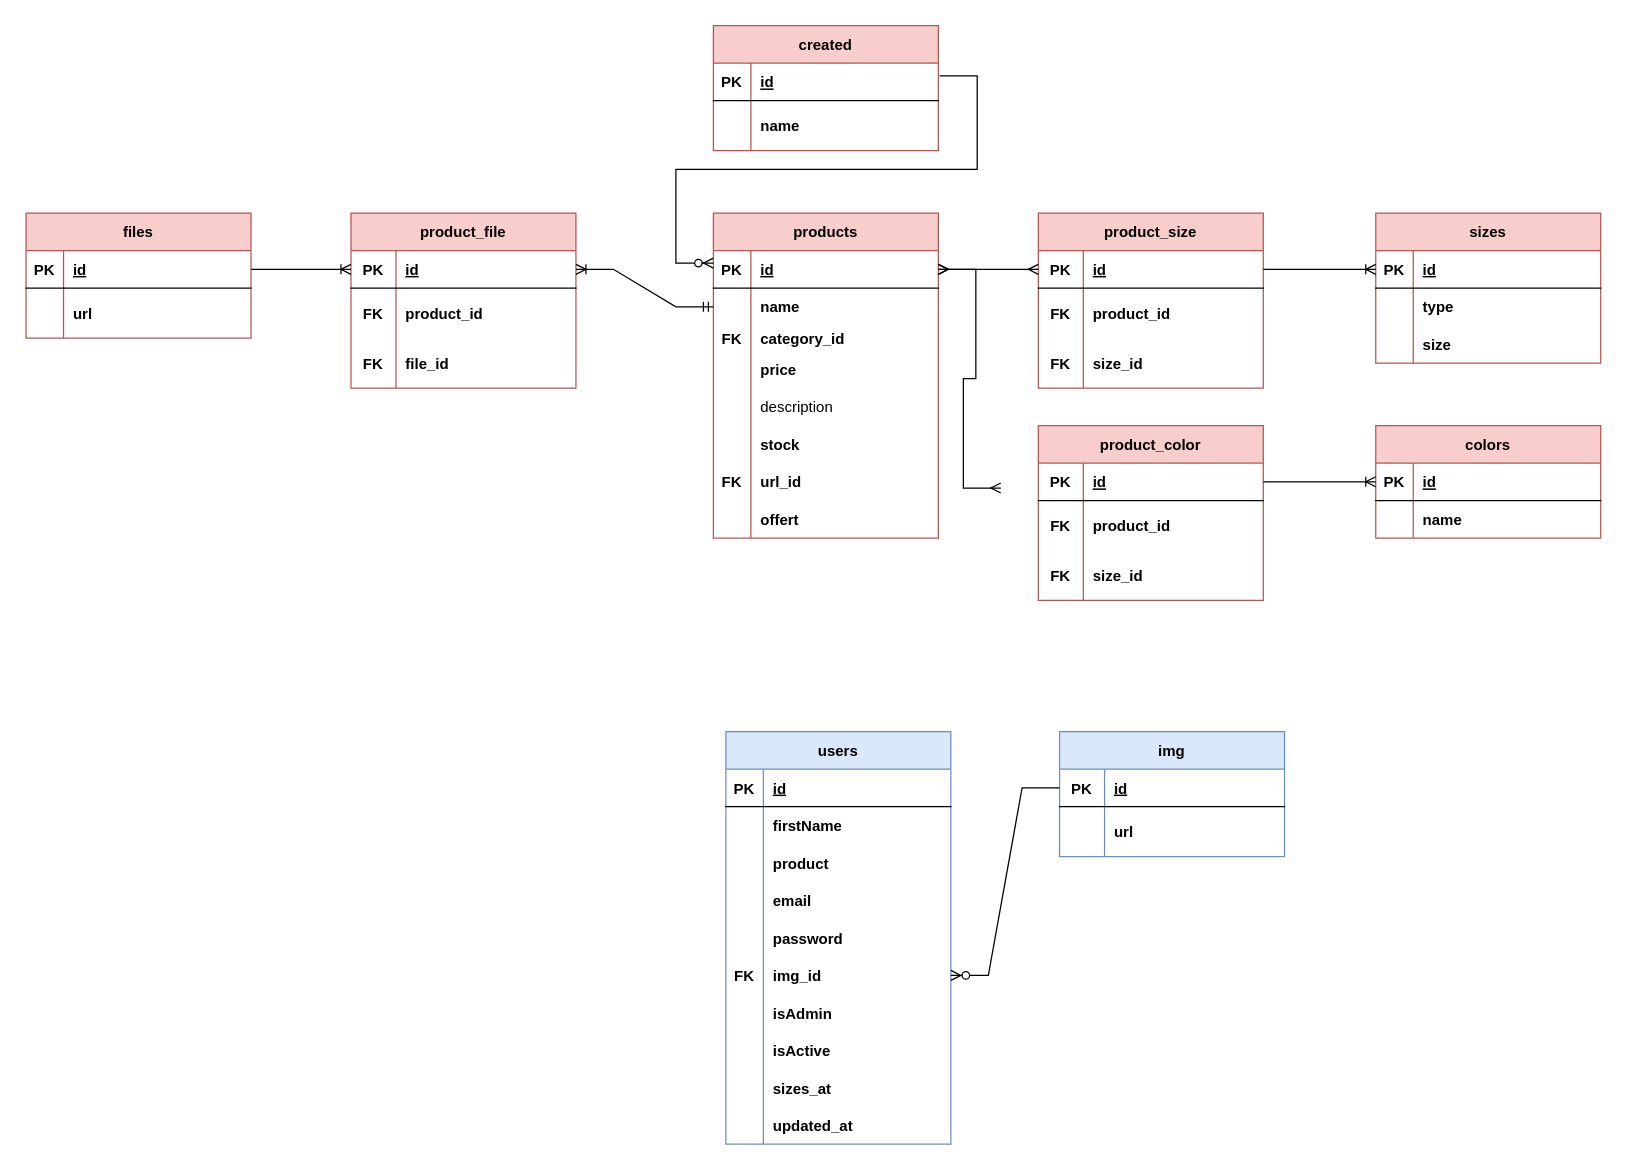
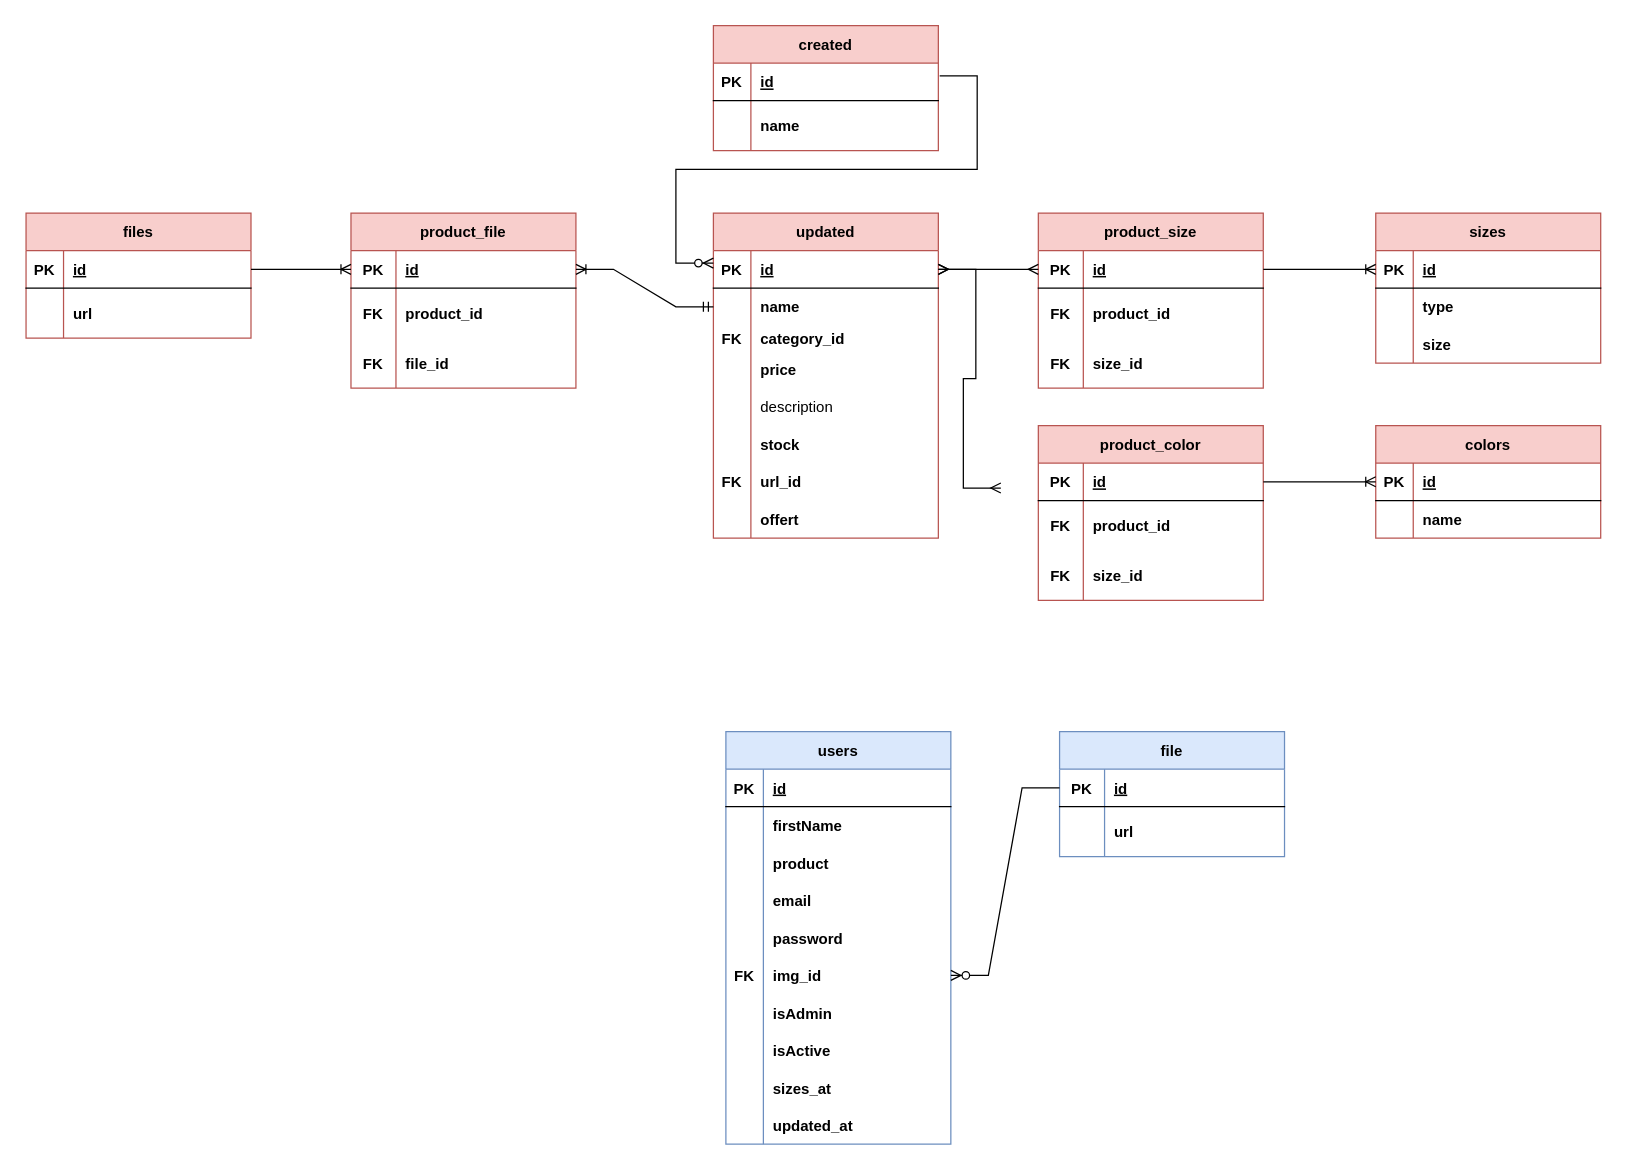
(825, 233) -> (825, 233)
(1171, 751) -> (1171, 751)
